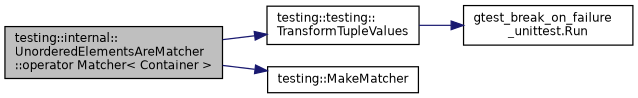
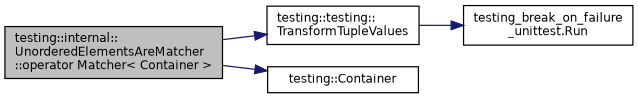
(548, 25) -> (548, 25)
(343, 80) -> (343, 80)
